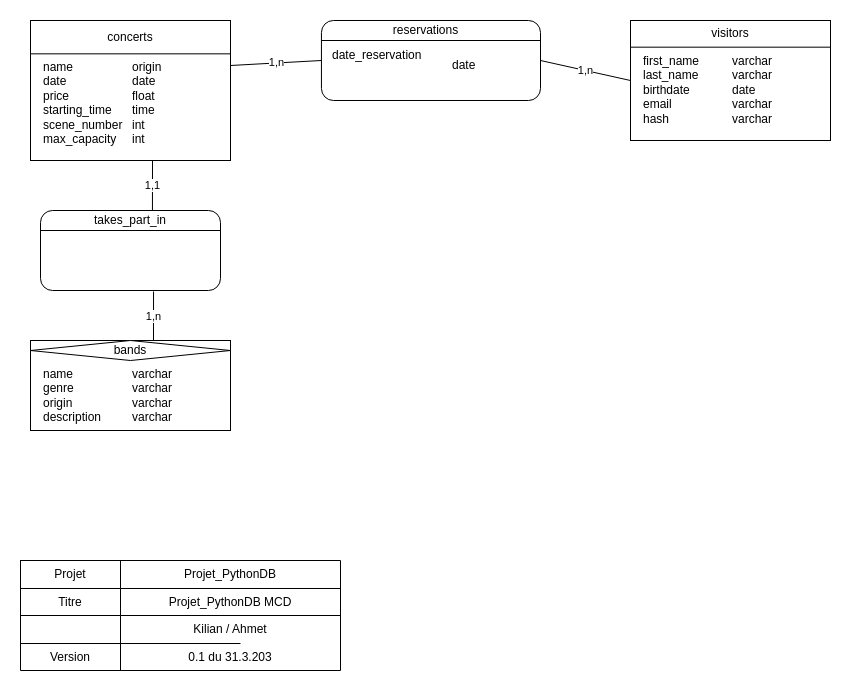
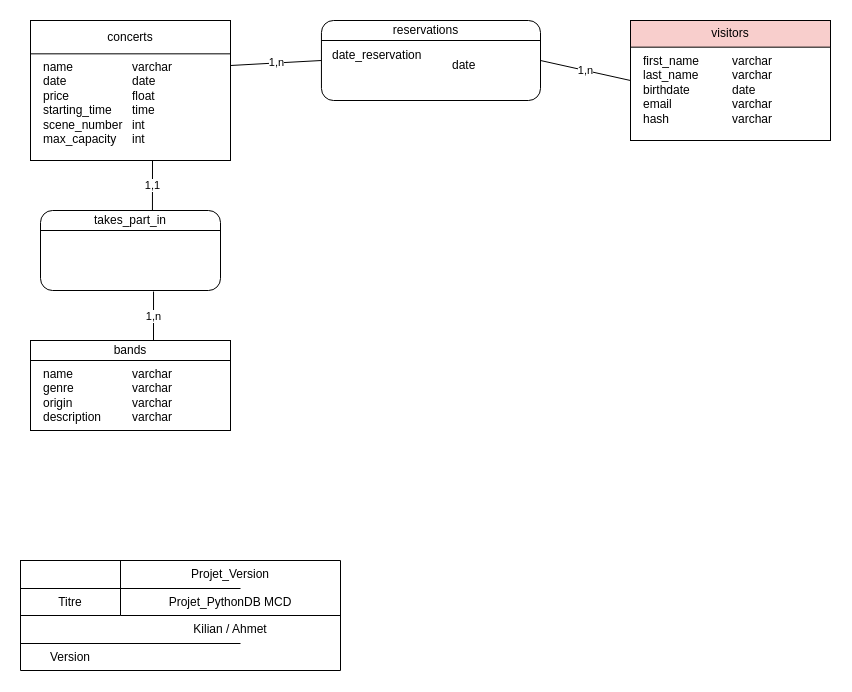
(731, 34) -> (731, 34)
(150, 104) -> (156, 104)
(131, 351) -> (131, 351)
(71, 575) -> none
(231, 575) -> (231, 575)
(231, 657) -> none
